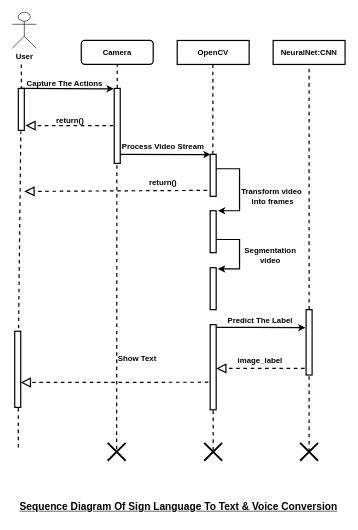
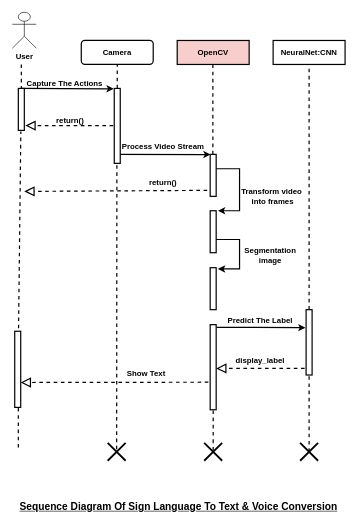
(213, 53) -> (213, 53)
(271, 255) -> (271, 255)
(137, 359) -> (146, 374)
(260, 361) -> (260, 361)
